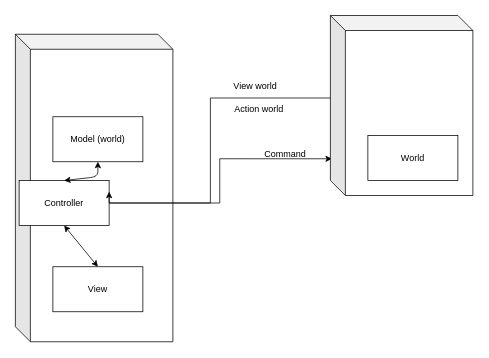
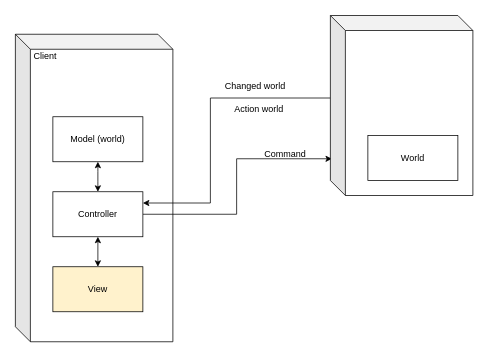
none -> (45, 57)
(255, 87) -> (255, 87)
(64, 203) -> (98, 214)
(98, 289) -> (98, 289)
